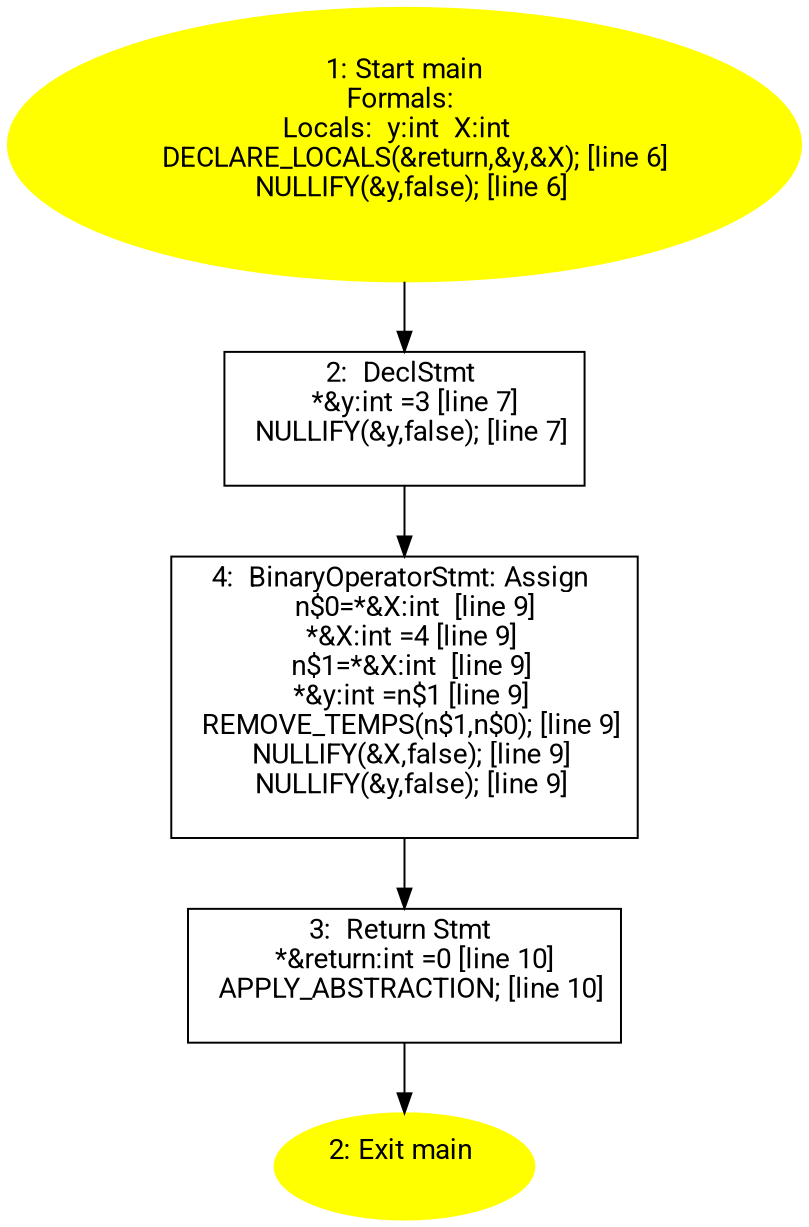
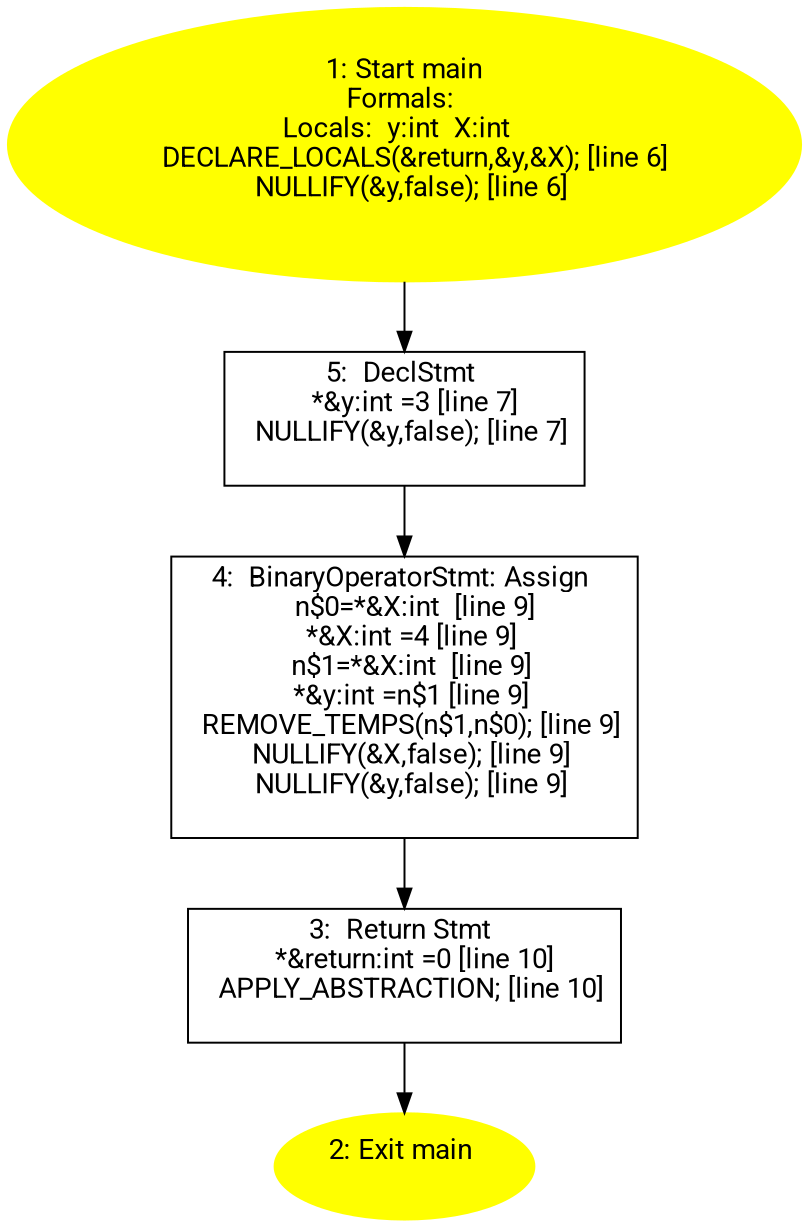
(404, 419) -> (404, 419)
